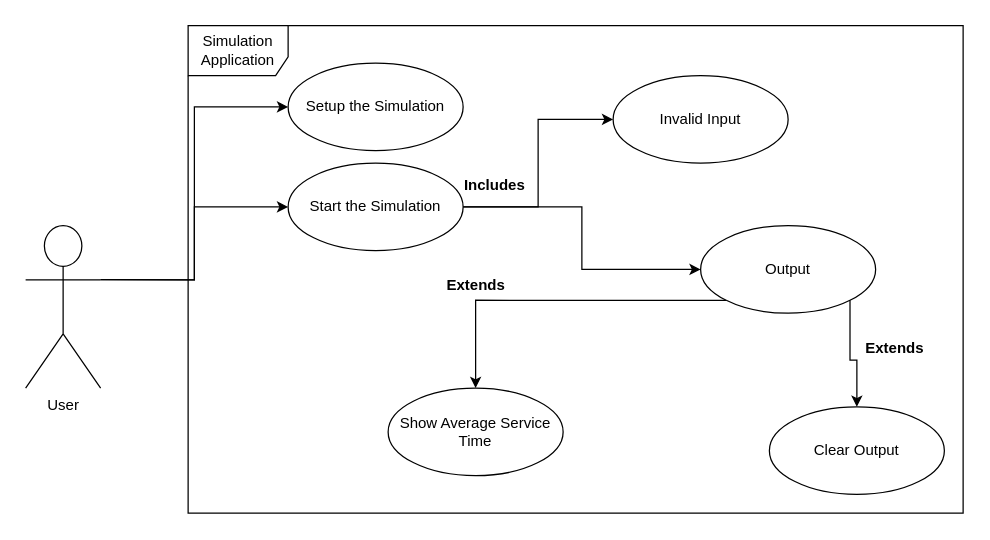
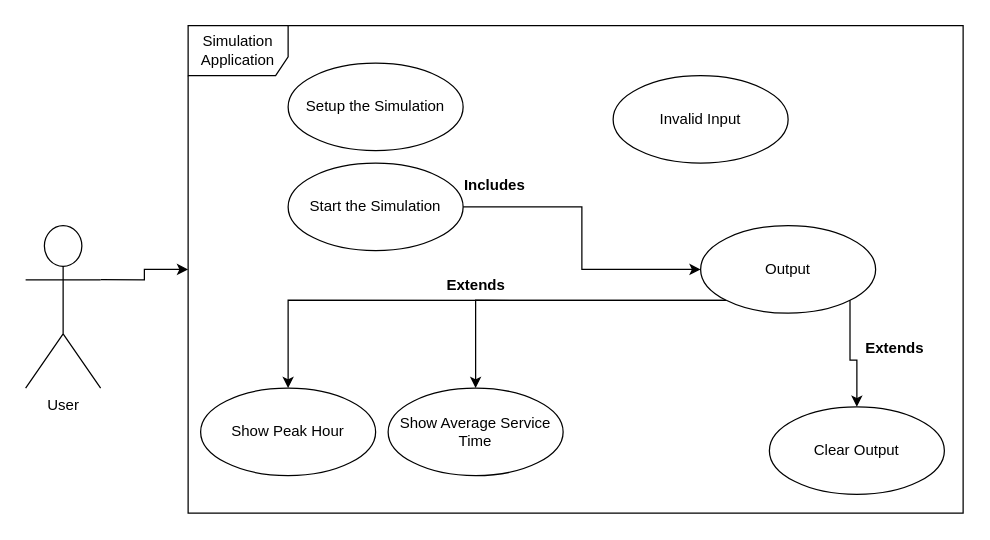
(194, 113) -> (159, 269)
(538, 128) -> none
(238, 207) -> none
none -> (341, 300)
none -> (288, 432)
